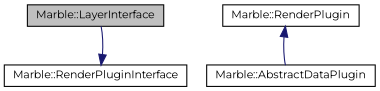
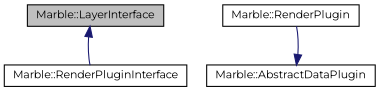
(103, 40) -> (88, 51)
(284, 51) -> (298, 40)
